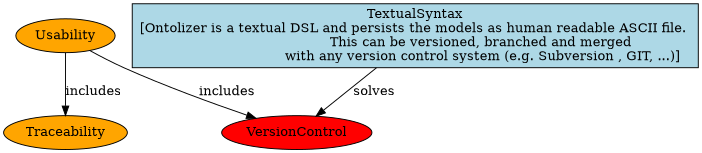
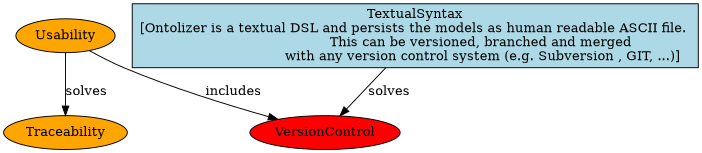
(94, 92) -> (87, 92)
